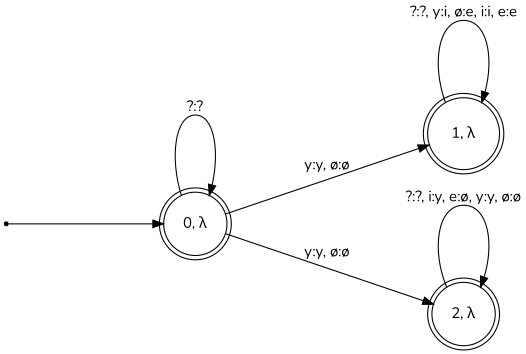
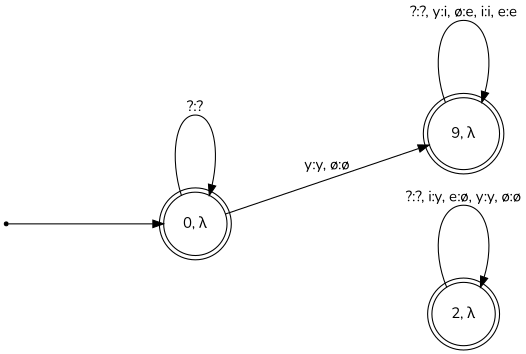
(464, 134) -> (464, 134)
(324, 267) -> none
